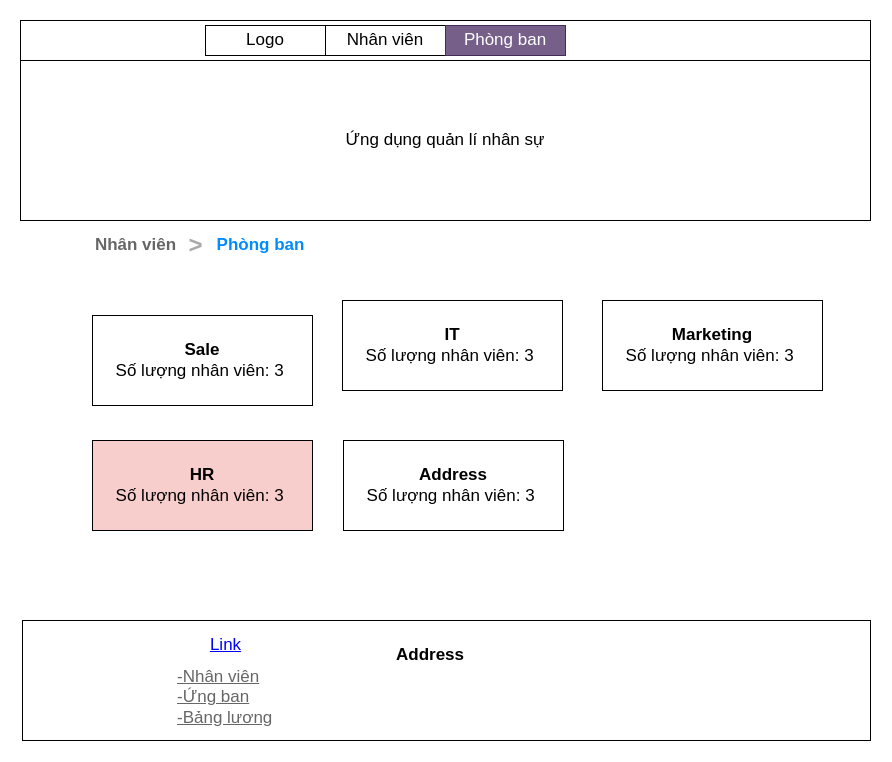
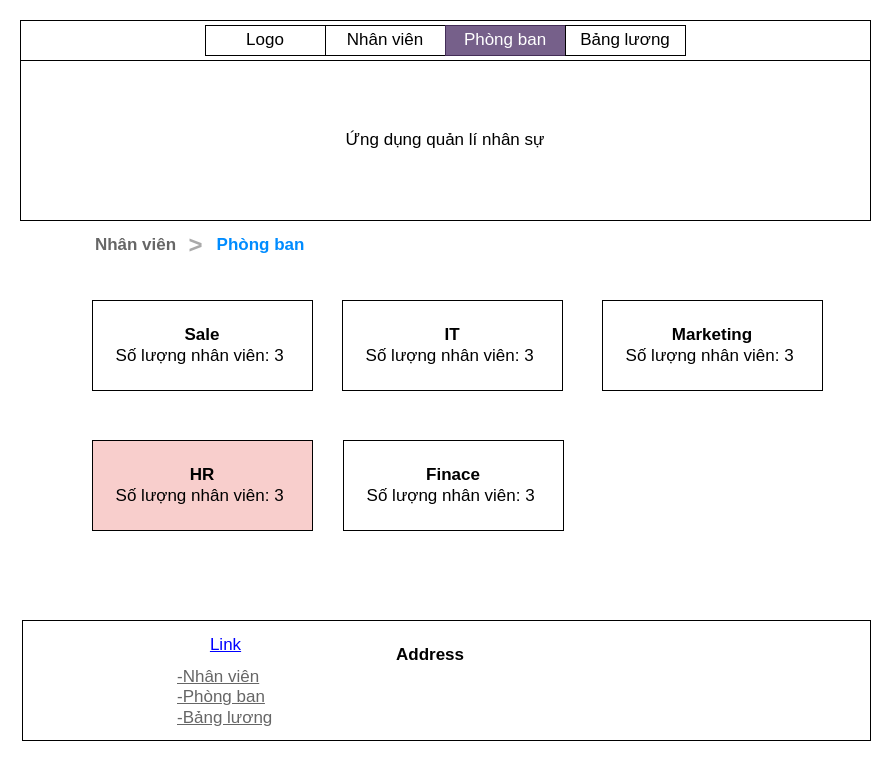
none -> (626, 41)
(203, 361) -> (203, 346)
(454, 486) -> (454, 486)
(225, 698) -> (225, 698)
